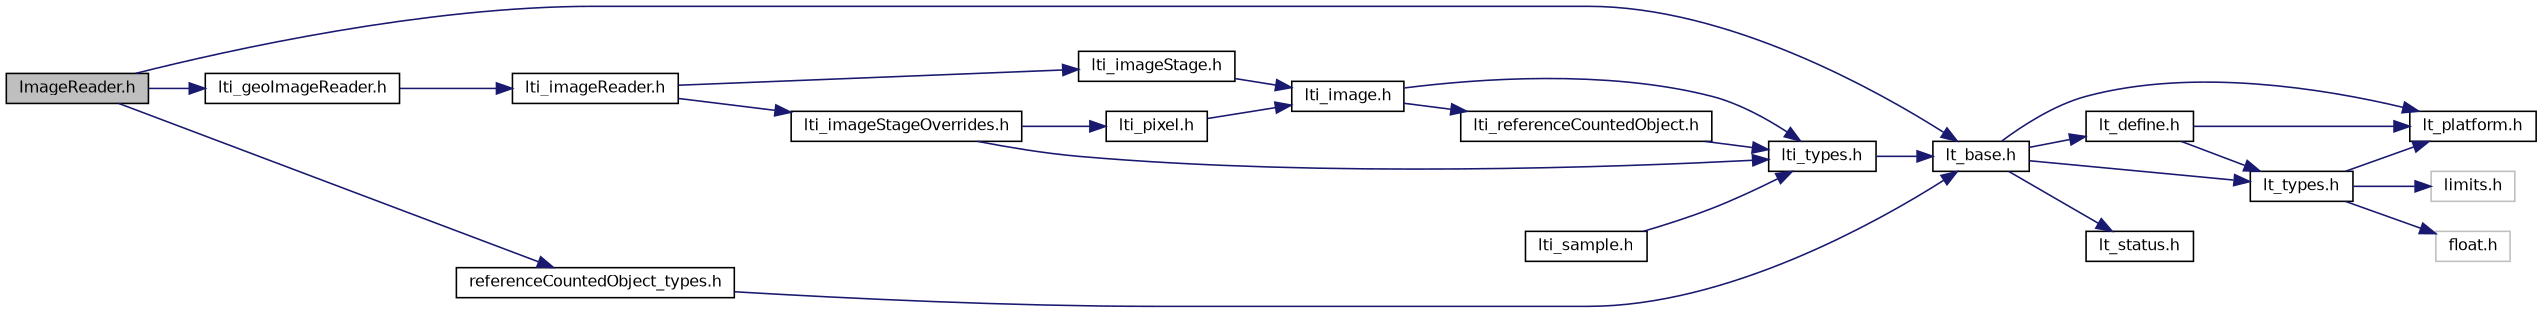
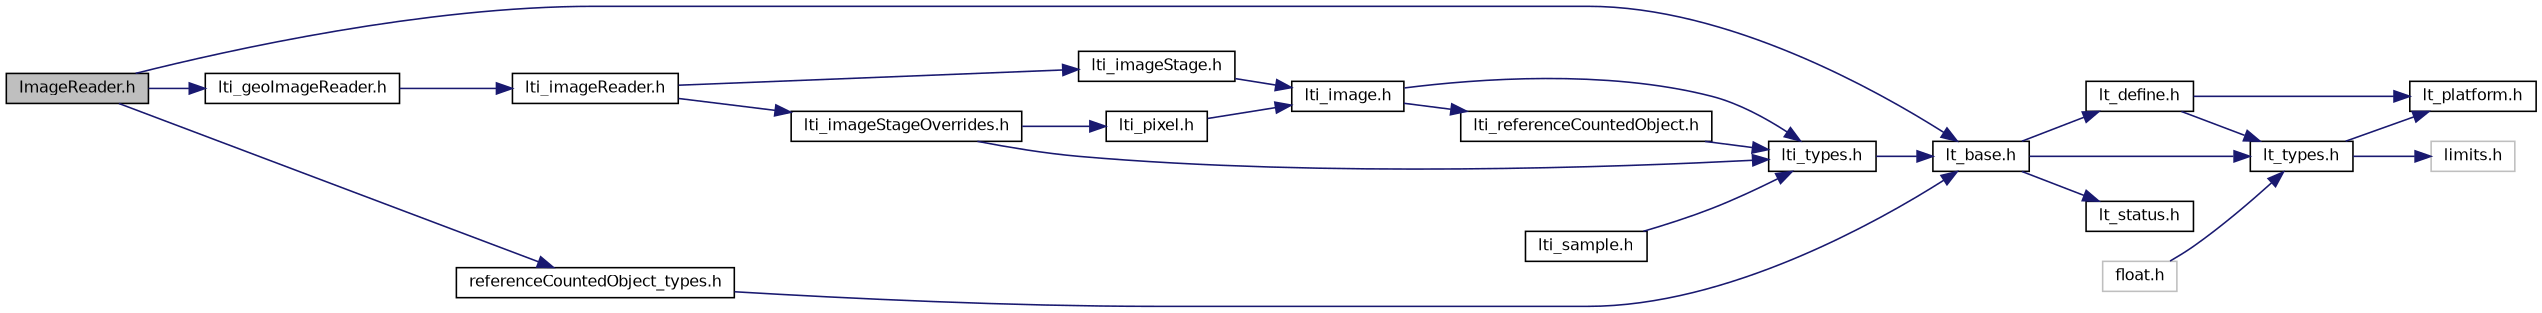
(2197, 83) -> none
(2383, 215) -> (2223, 224)
